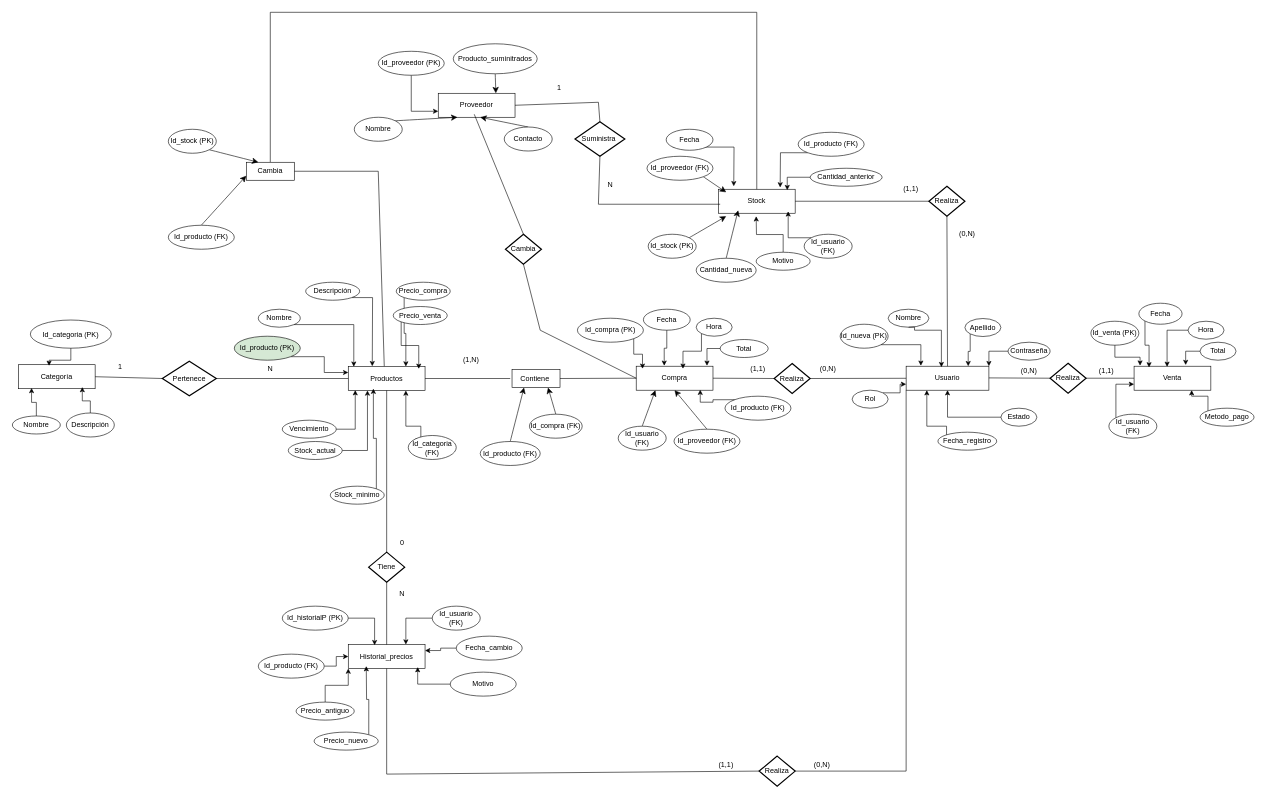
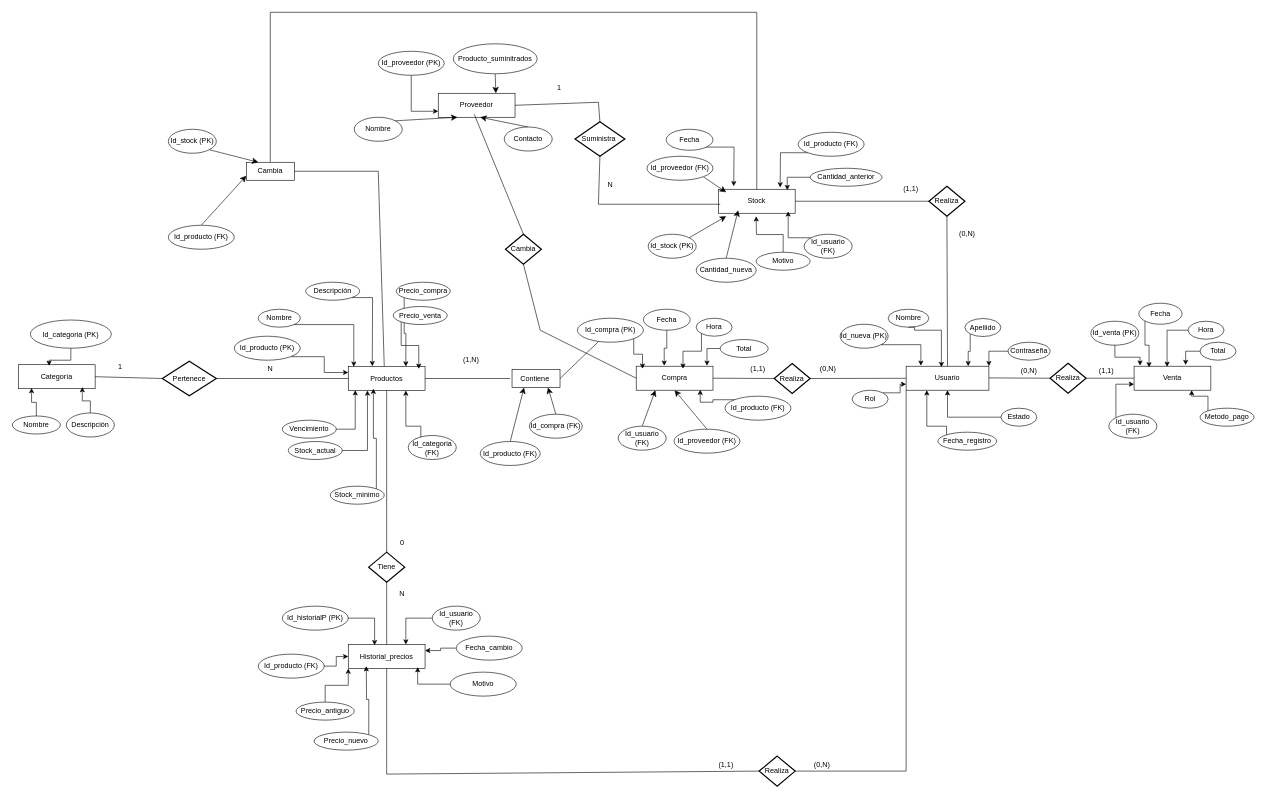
(267, 348) -> (267, 348)
(596, 378) -> (579, 360)
